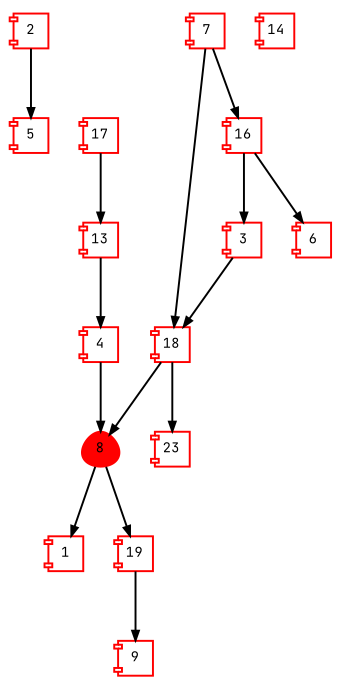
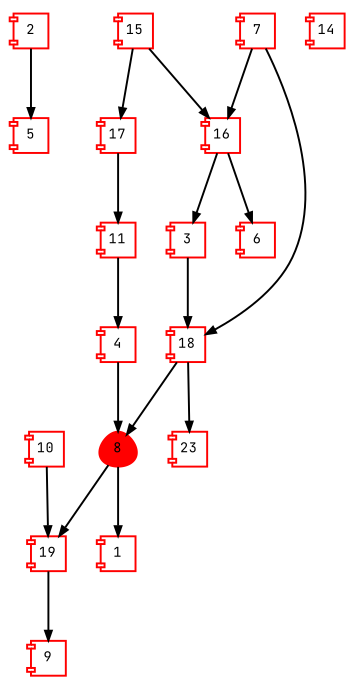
none -> (136, 31)
(101, 240) -> (118, 240)
none -> (46, 449)
